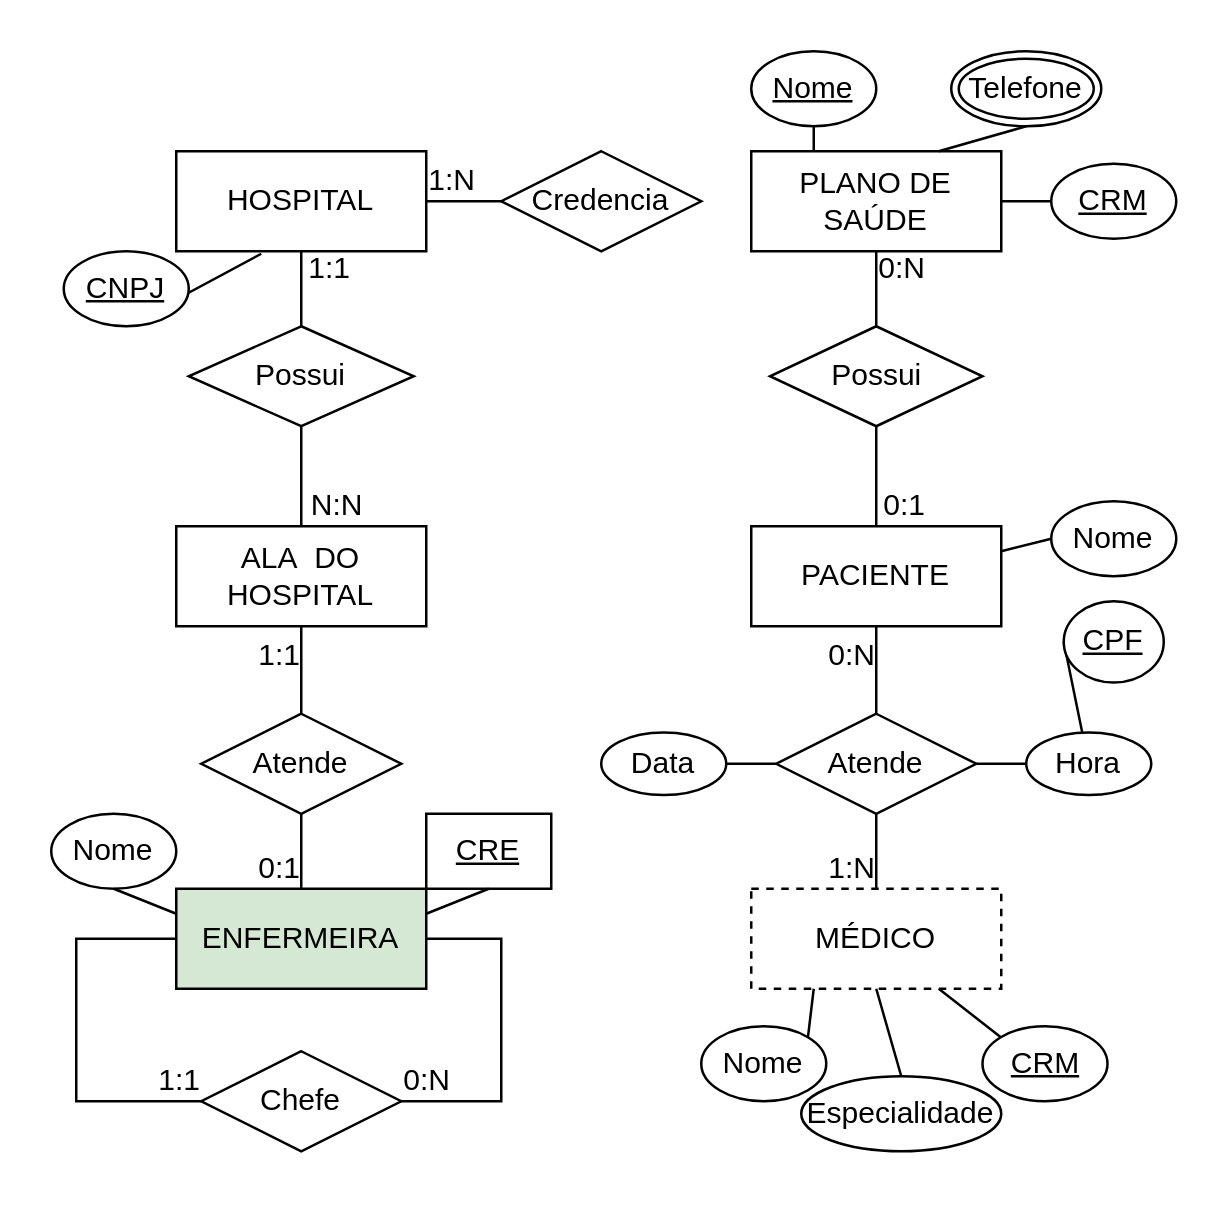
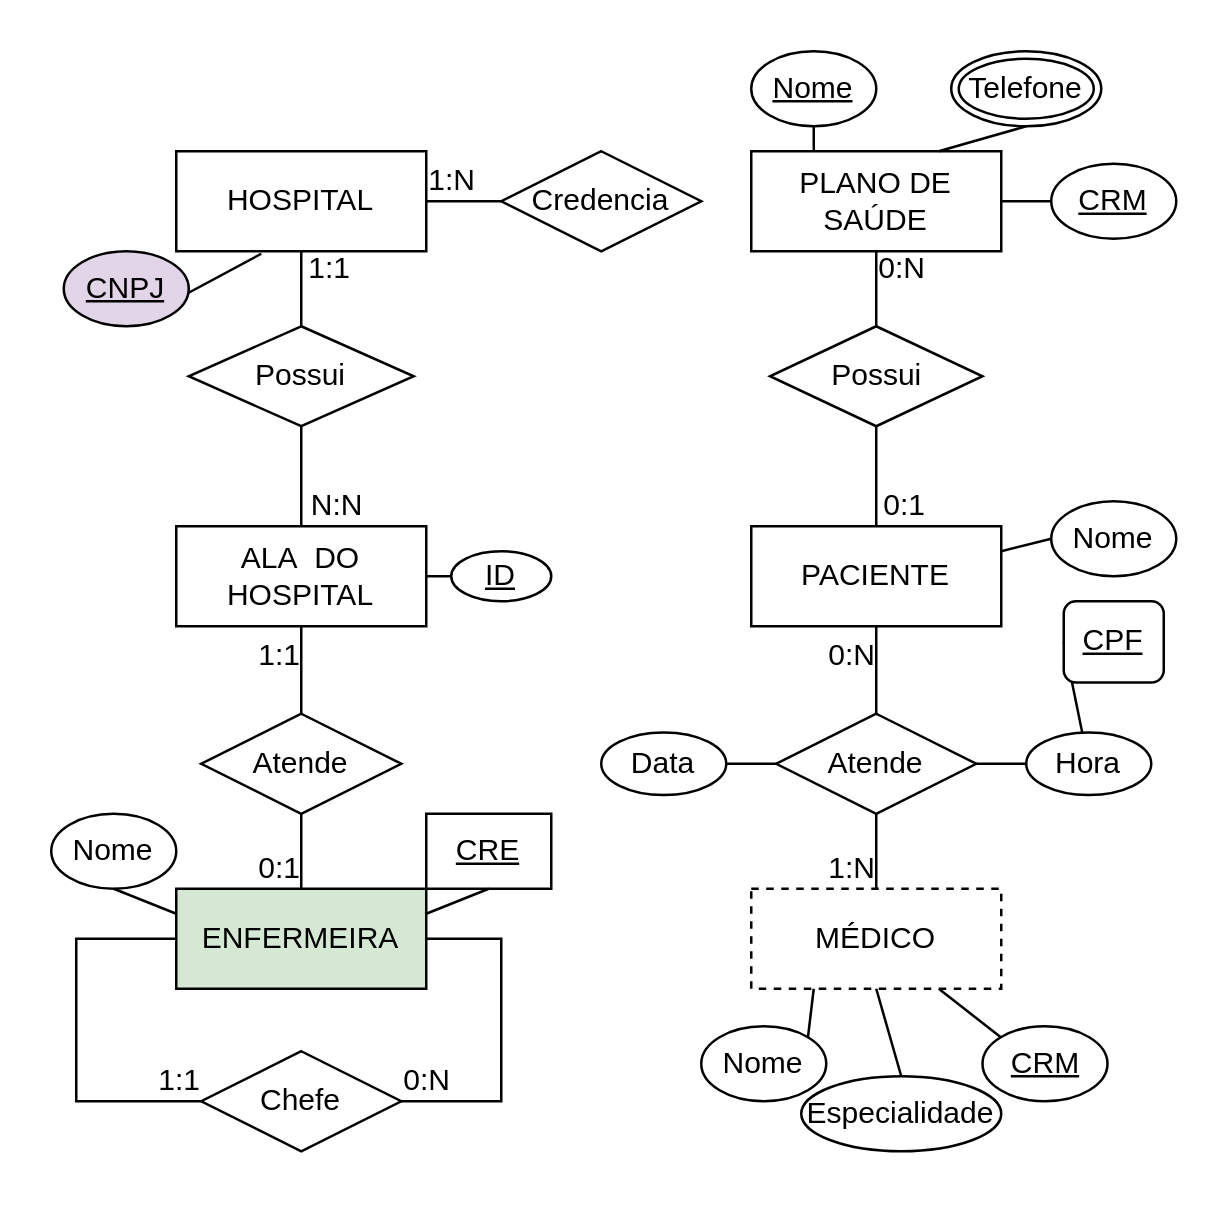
(126, 289) -> (126, 289)
none -> (439, 576)
none -> (501, 576)
(1114, 642) -> (1114, 642)
